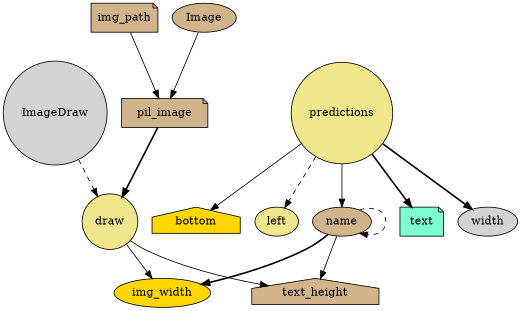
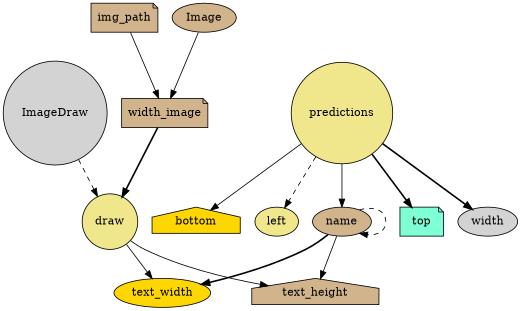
(165, 113) -> (165, 113)
(422, 222) -> (422, 222)
(162, 293) -> (162, 293)
